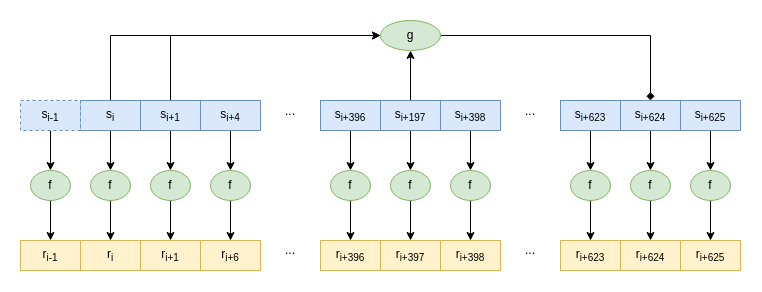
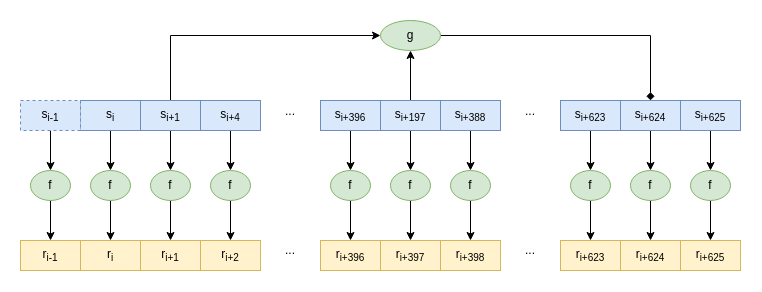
(111, 40) -> none
(471, 116) -> (471, 116)
(231, 256) -> (231, 256)
